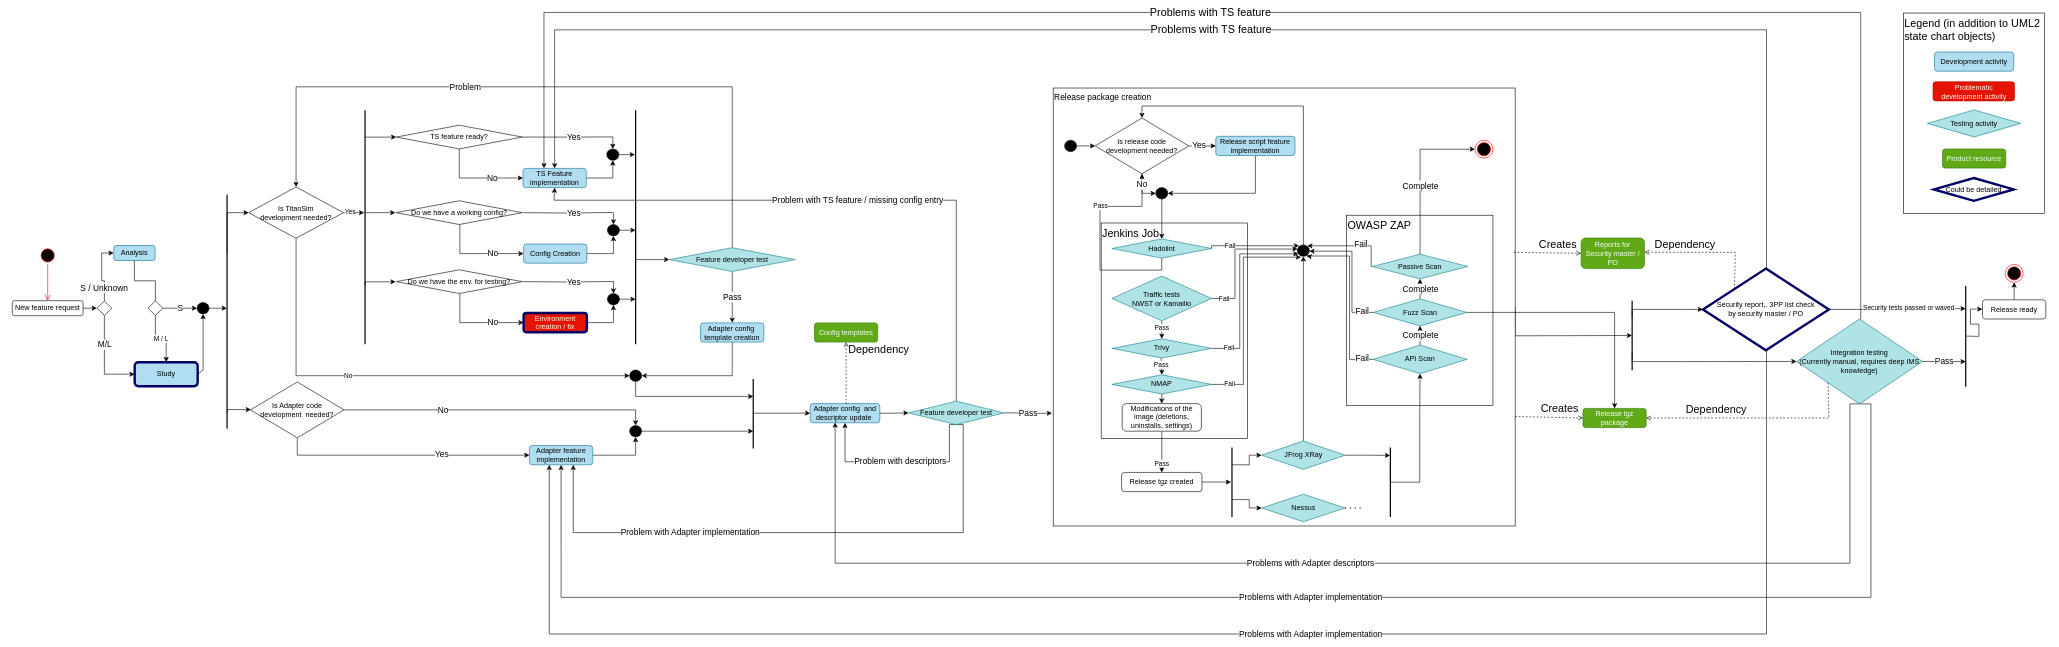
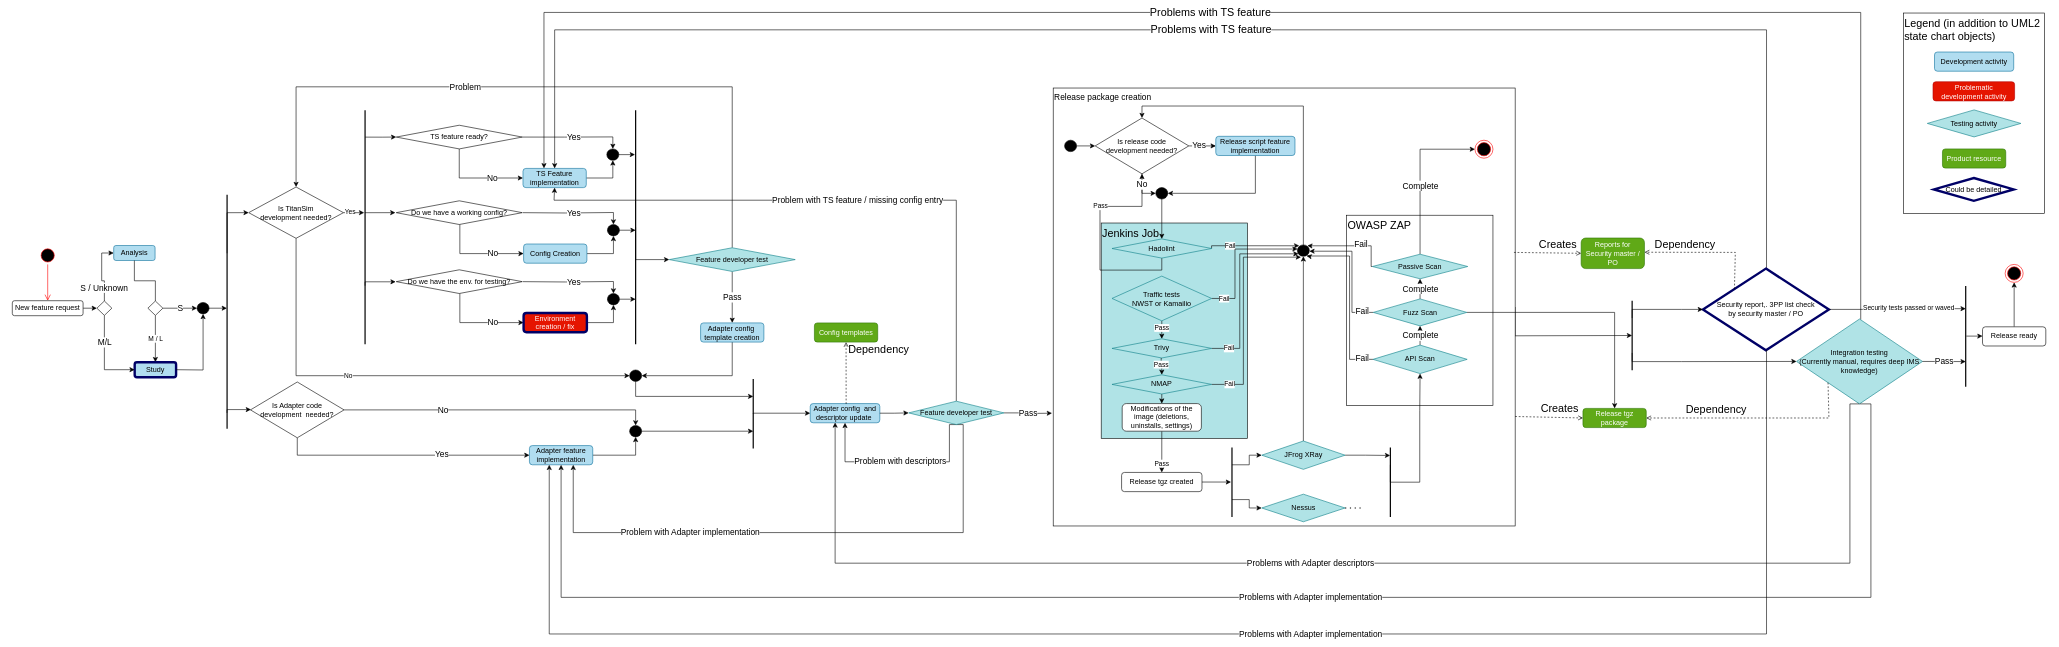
(2014, 309) -> (2014, 336)
(1175, 331) -> (1175, 331)
(166, 374) -> (155, 370)
